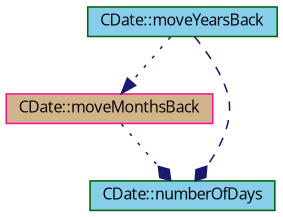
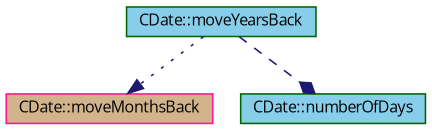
(140, 145) -> none
